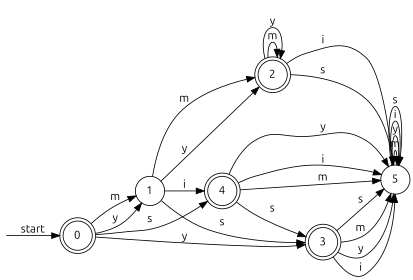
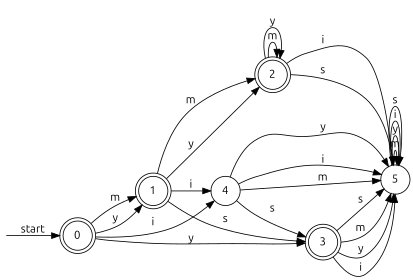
(150, 191) -> (153, 191)
(222, 191) -> (226, 191)
(150, 219) -> (153, 222)
